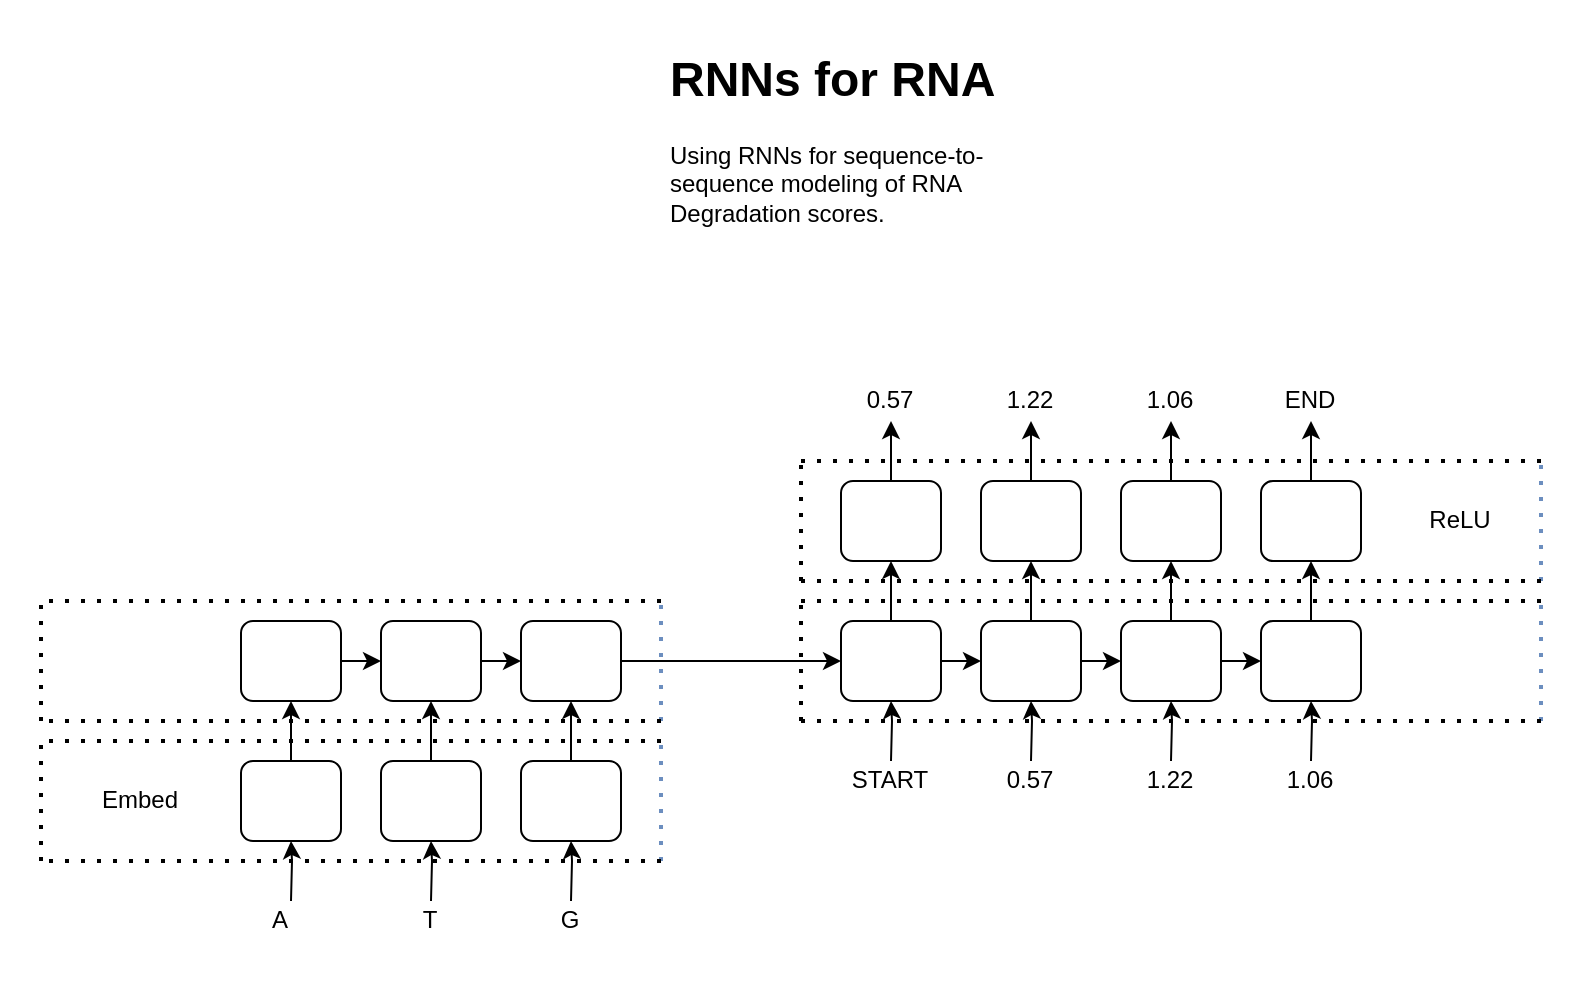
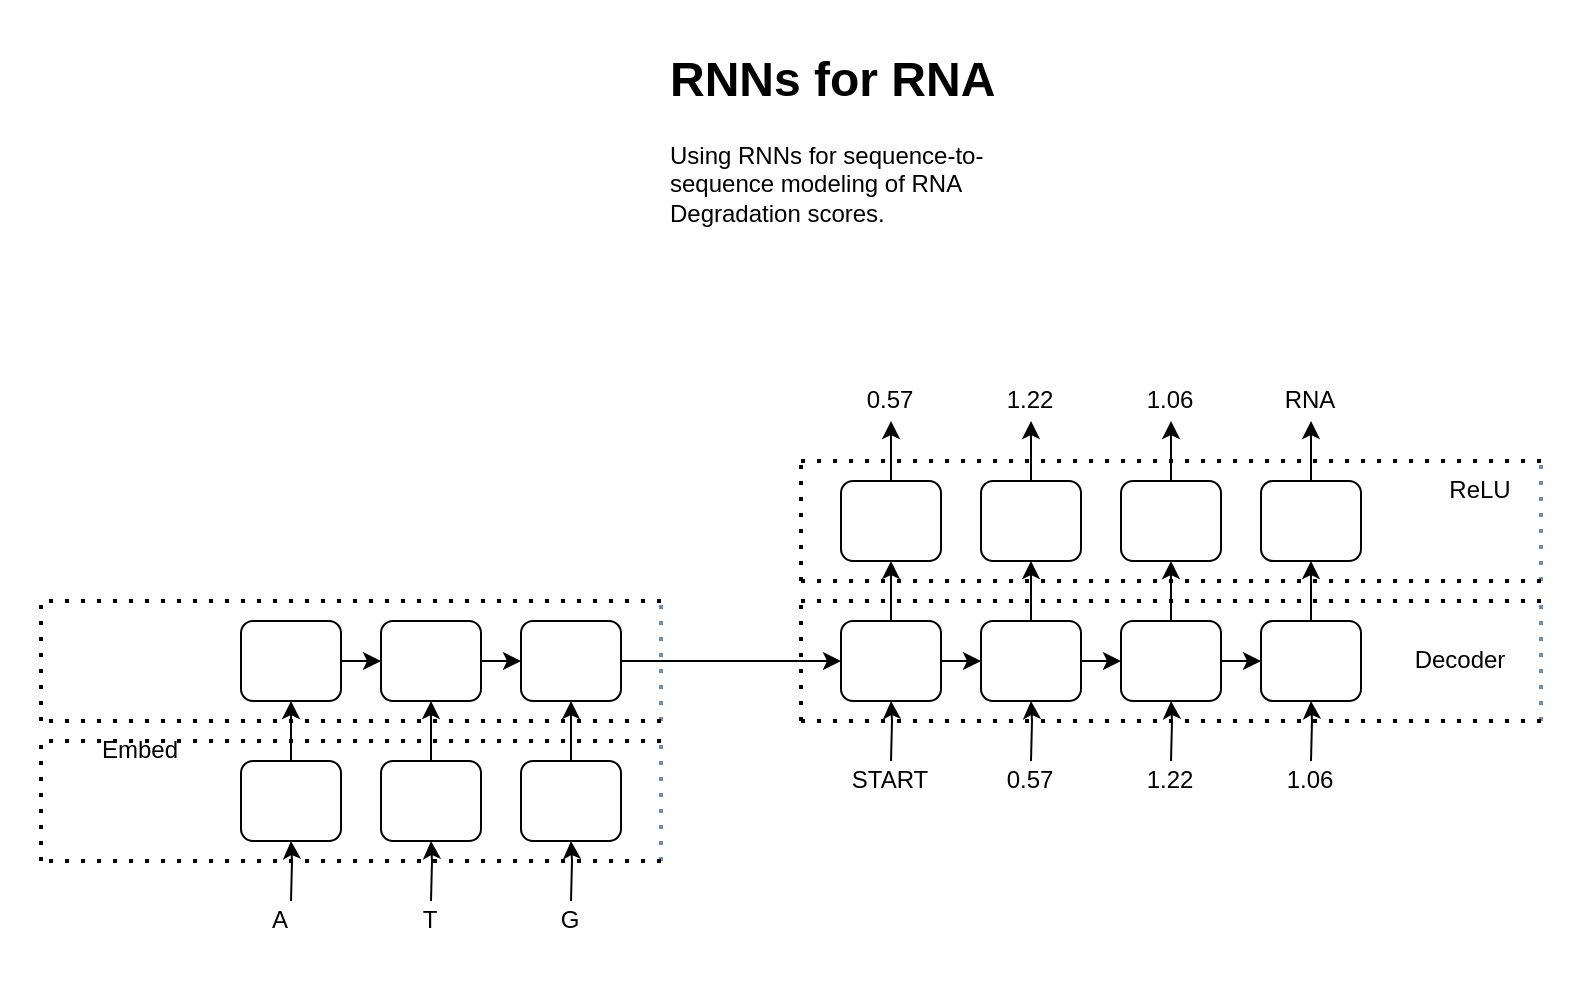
(1311, 401) -> (1311, 401)
(1461, 521) -> (1481, 491)
none -> (1461, 661)
(141, 801) -> (141, 751)
